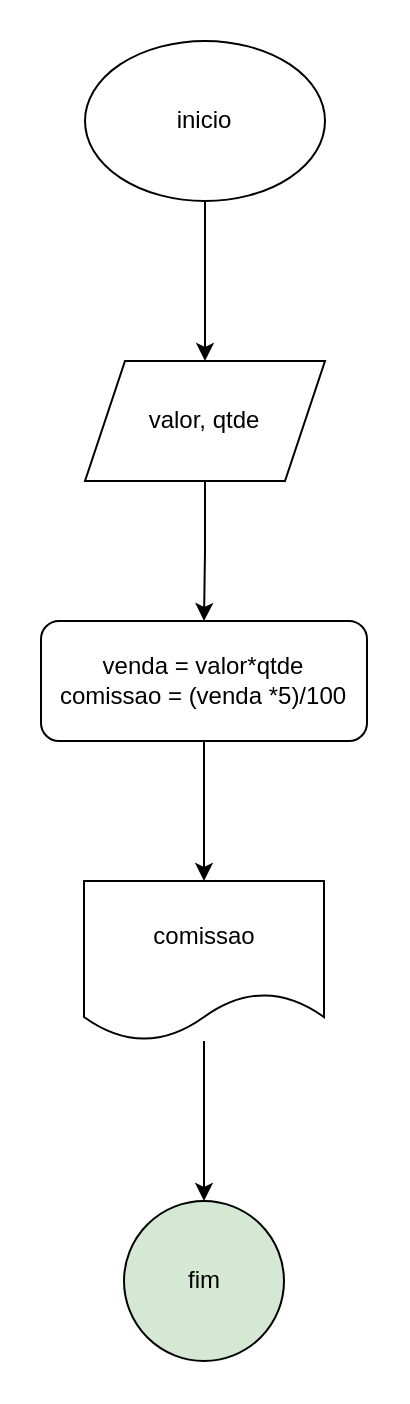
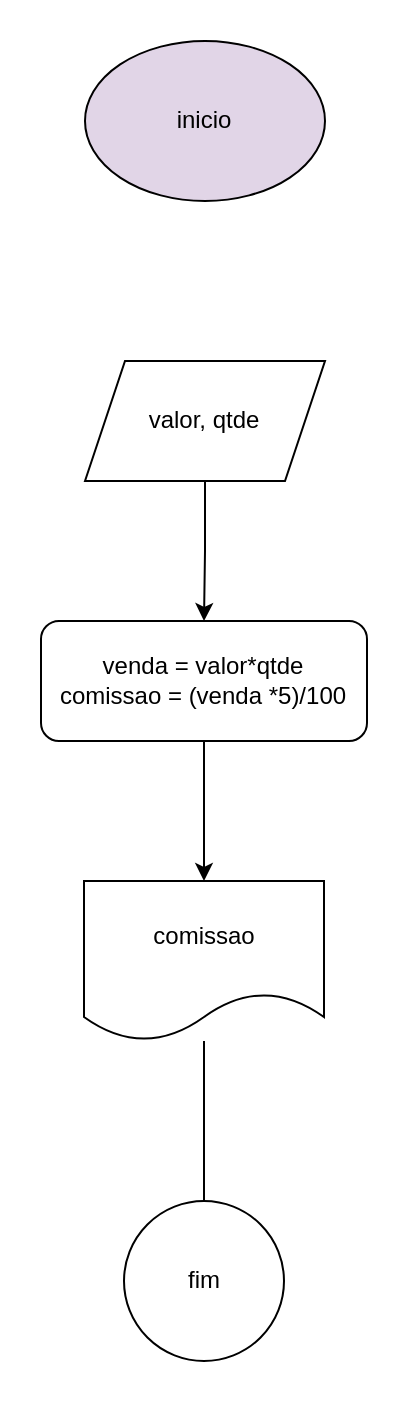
(205, 121) -> (205, 121)
(205, 274) -> none
(204, 1186) -> (204, 1191)
(204, 1281) -> (204, 1281)
